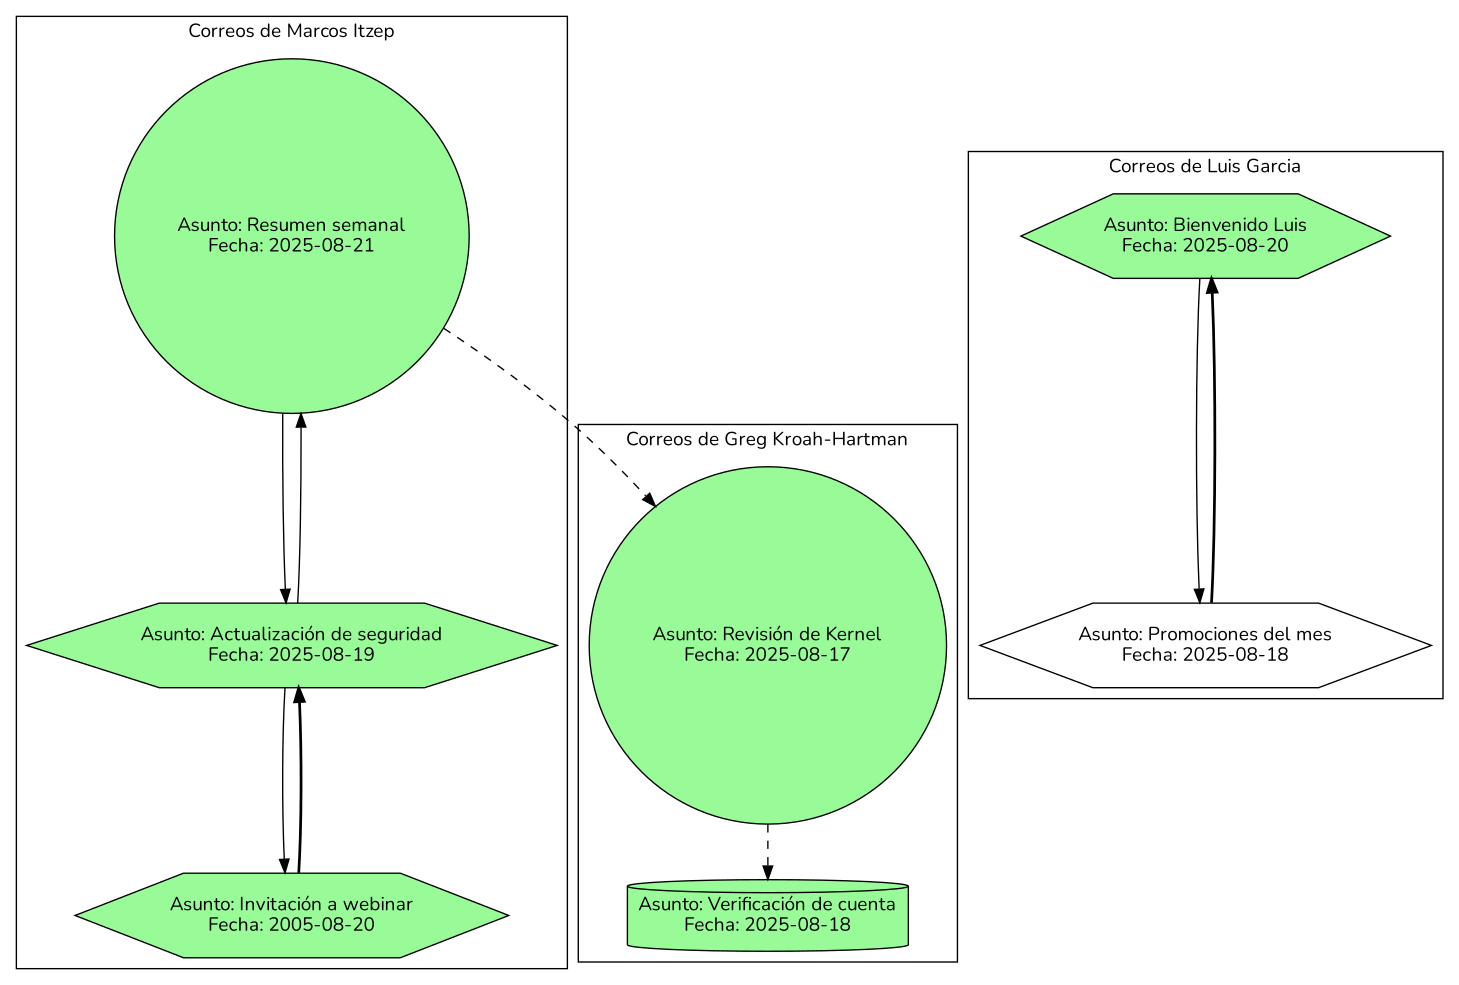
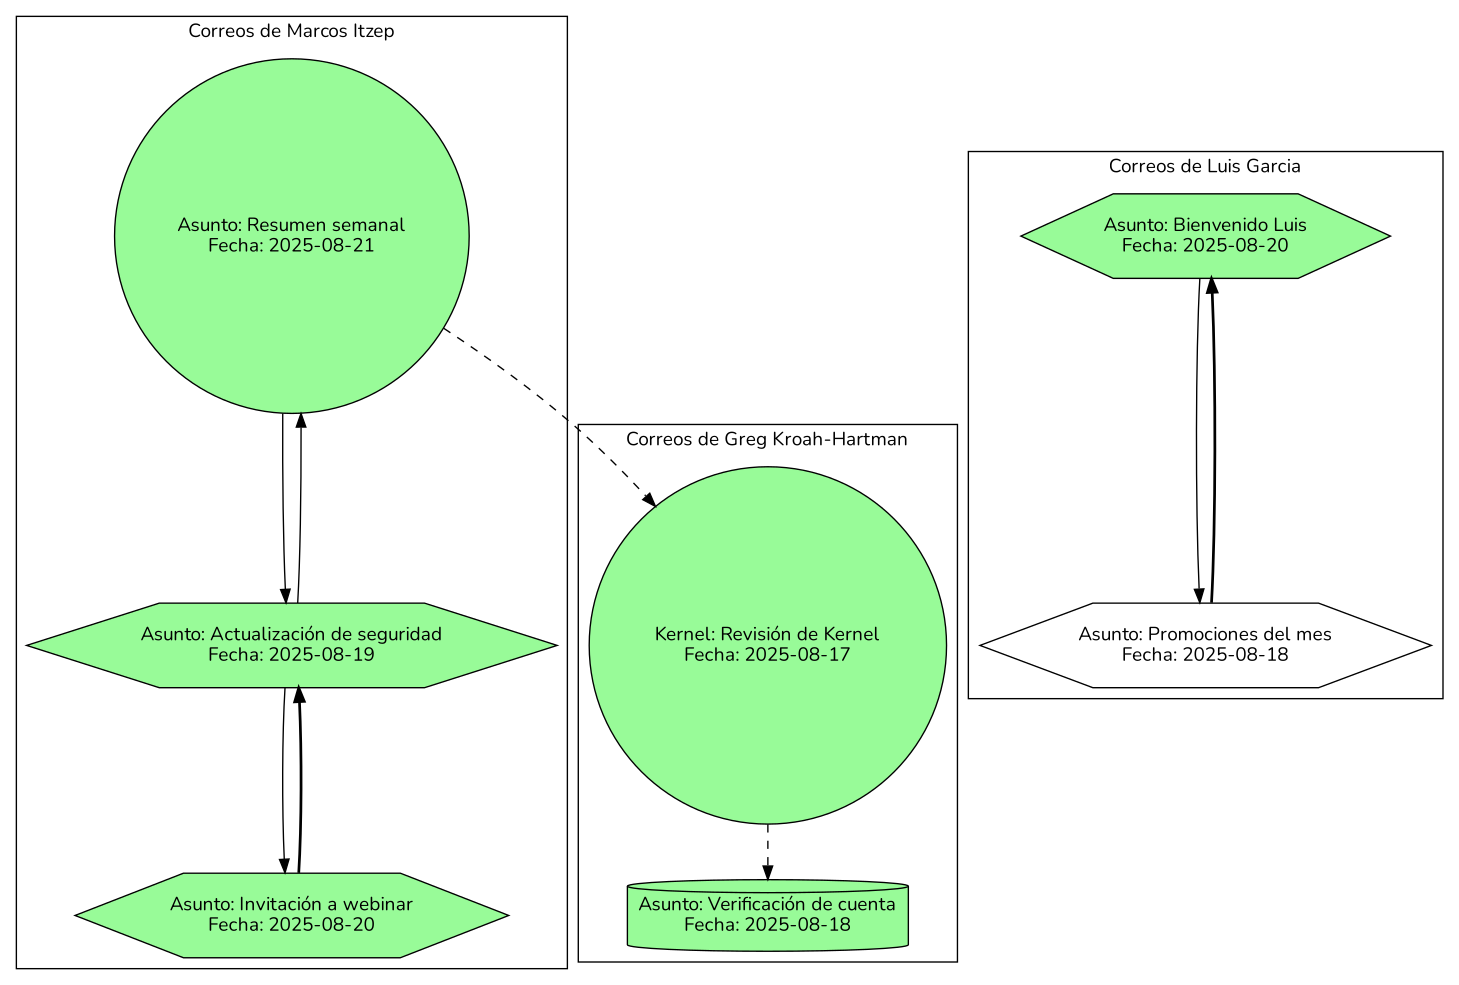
(768, 645) -> (768, 645)
(292, 915) -> (292, 915)
